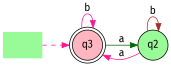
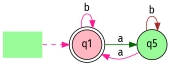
(88, 45) -> (87, 45)
(153, 45) -> (152, 45)
